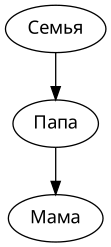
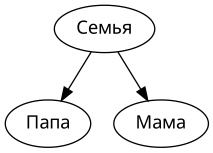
(56, 165) -> (129, 71)
